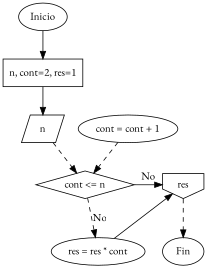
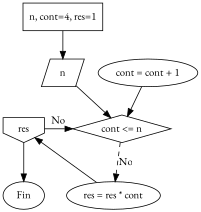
(43, 17) -> none
(43, 73) -> (63, 17)
(63, 155) -> (91, 99)
(108, 155) -> (136, 98)
(145, 185) -> (55, 129)
(183, 214) -> (24, 158)
